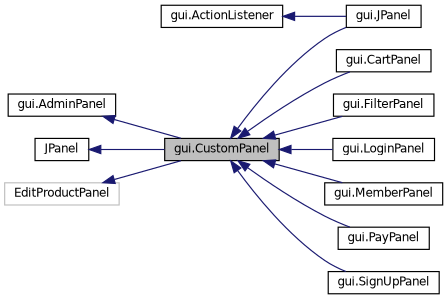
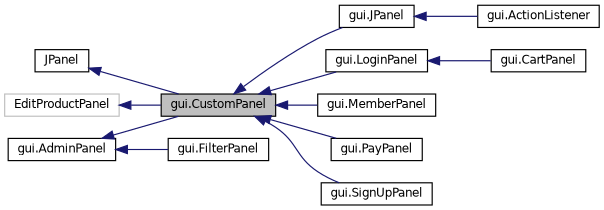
(321, 16) -> (452, 16)
(297, 99) -> (465, 61)
(309, 126) -> (148, 150)
